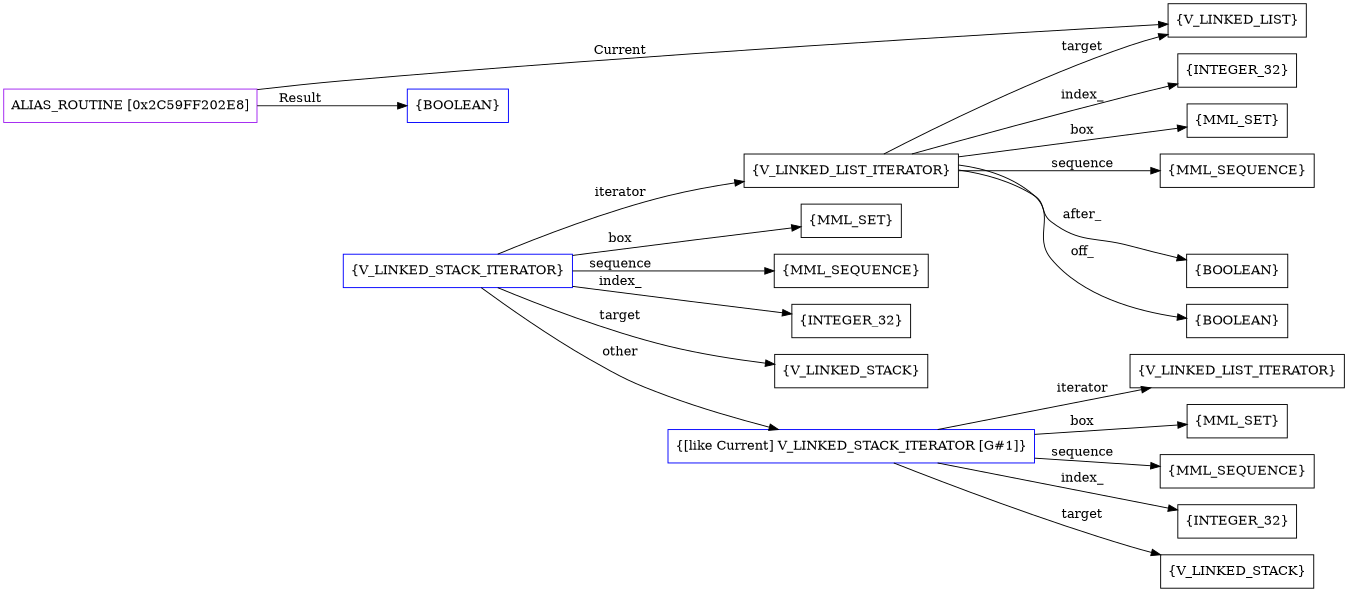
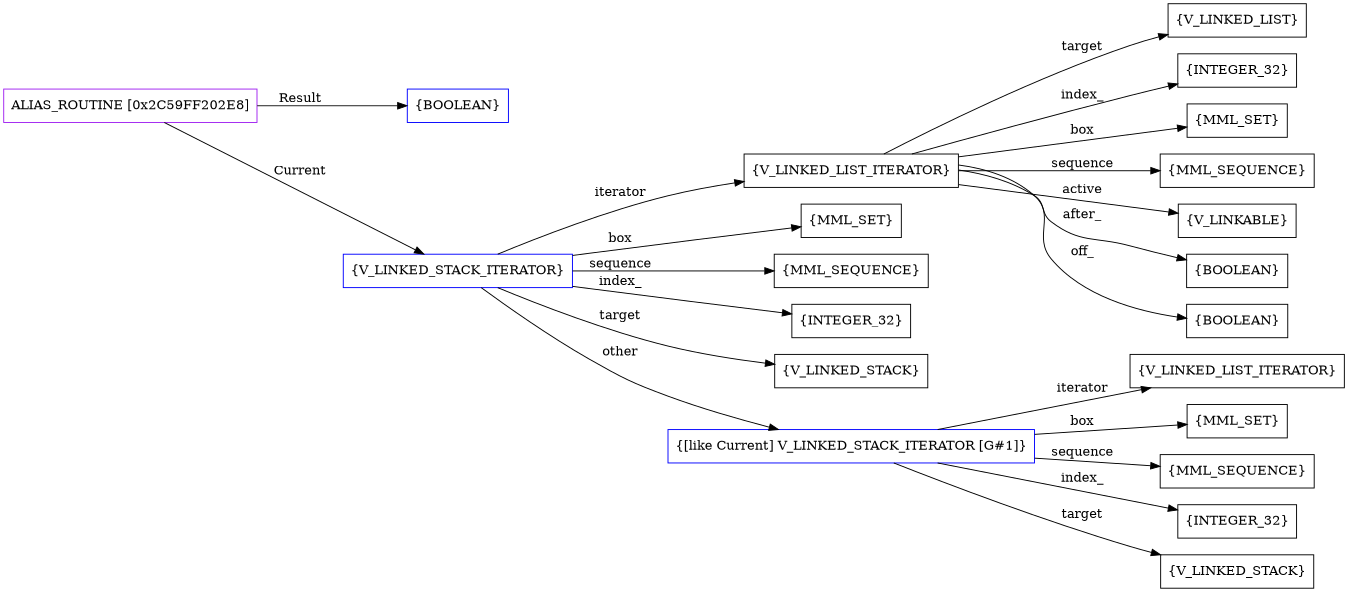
(707, 53) -> (290, 186)
none -> (1237, 221)
